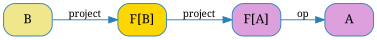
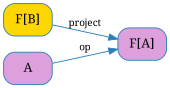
(28, 20) -> none
(298, 20) -> (81, 57)
